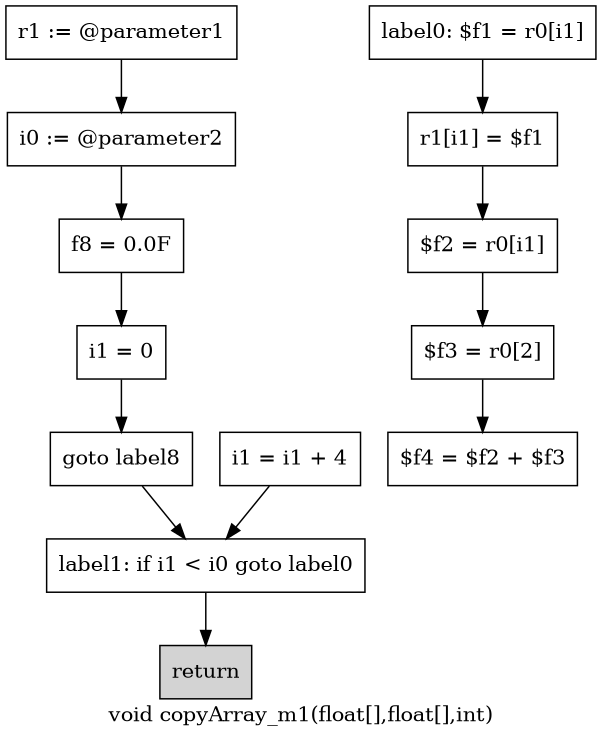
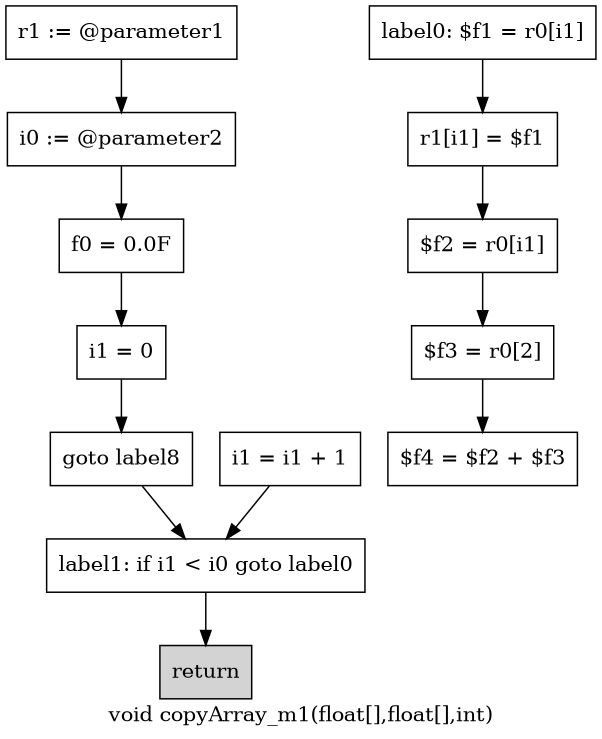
(121, 246) -> (121, 246)
(290, 459) -> (290, 459)
